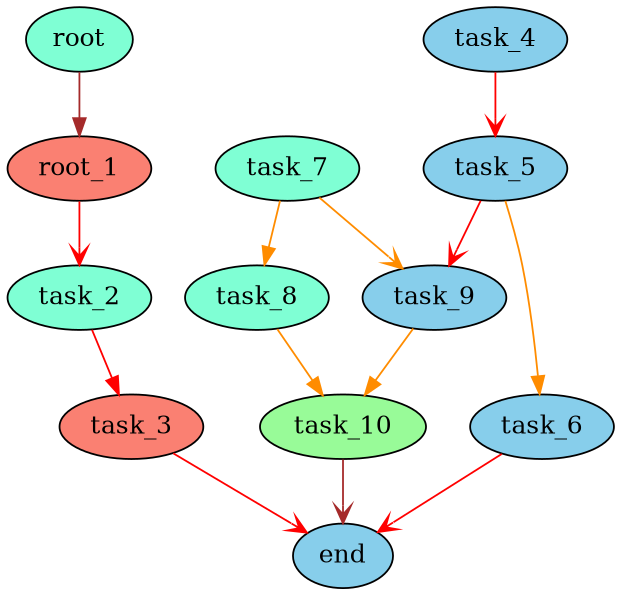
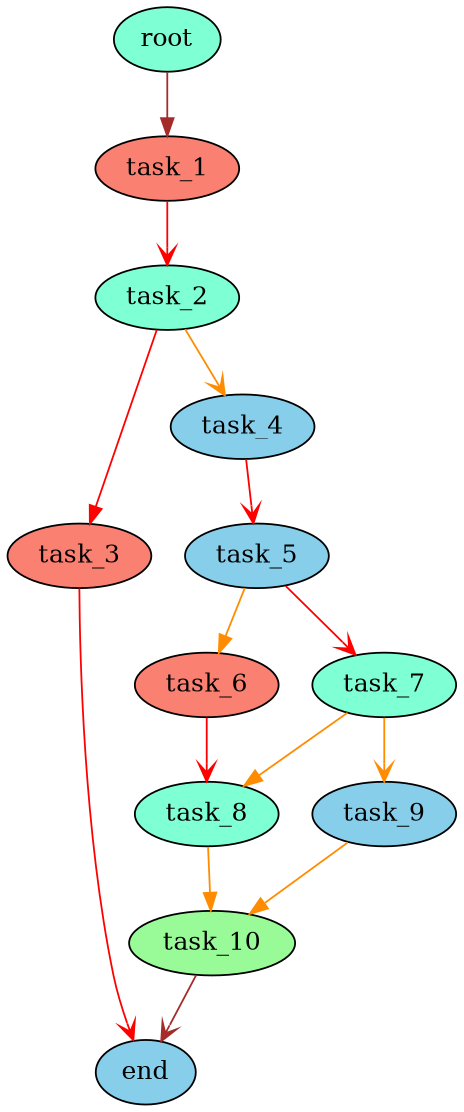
(79, 169) -> (167, 169)
(469, 225) -> (314, 614)
none -> (200, 355)
(542, 427) -> (207, 685)
(448, 488) -> (207, 741)
